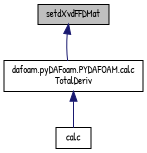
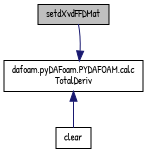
(67, 47) -> (80, 37)
(74, 138) -> (74, 138)
